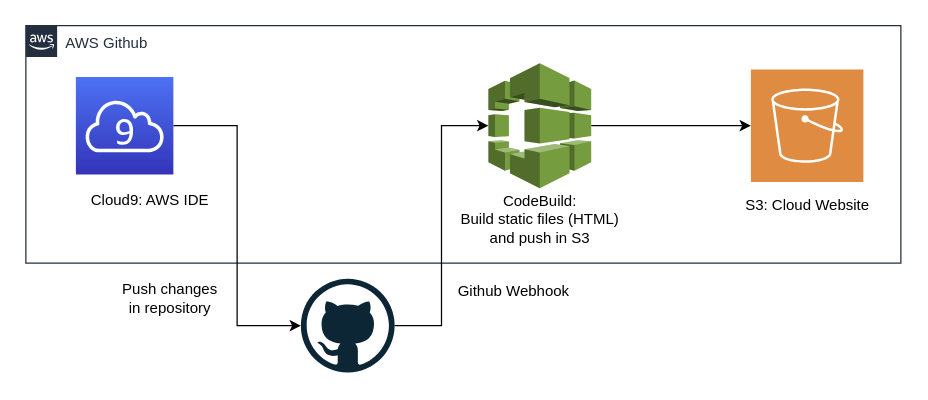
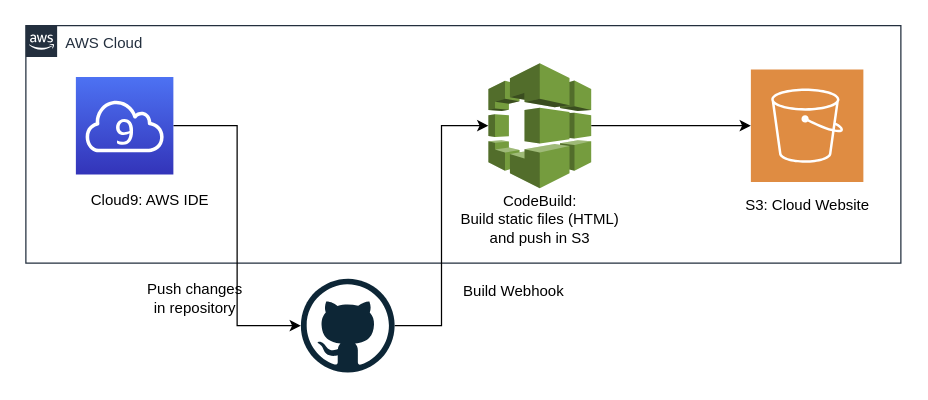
(104, 43) -> (100, 43)
(514, 292) -> (514, 292)
(169, 298) -> (194, 298)
